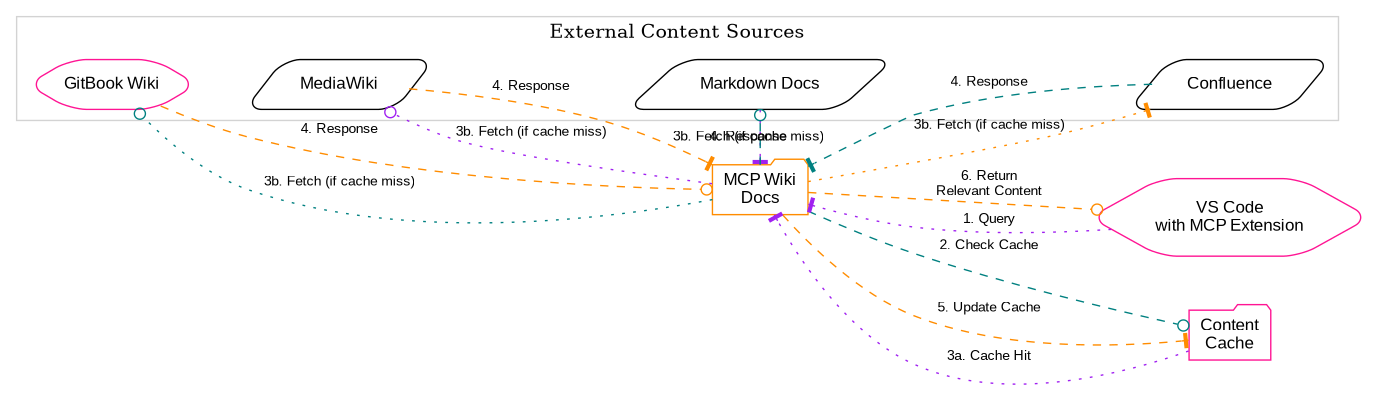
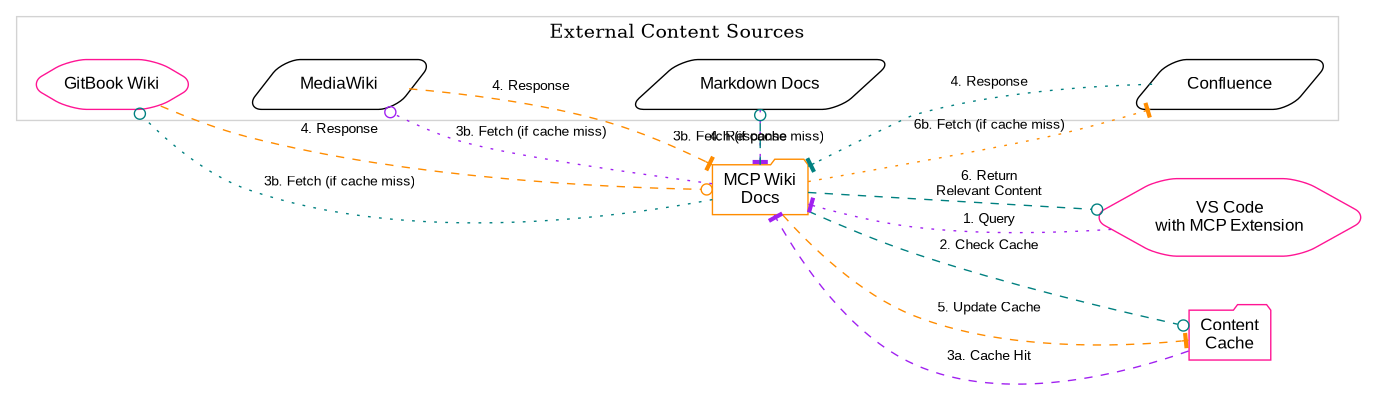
(978, 101) -> (978, 101)
(989, 125) -> (989, 125)
(950, 201) -> (950, 201)
(952, 377) -> (952, 377)
